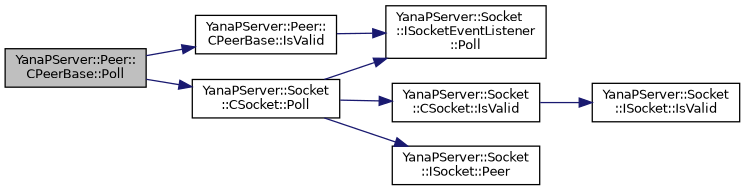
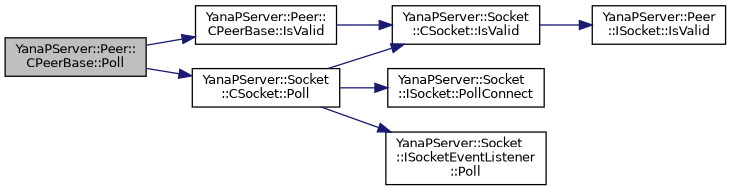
(355, 33) -> (358, 25)
(666, 103) -> (659, 25)
(466, 165) -> (466, 88)
